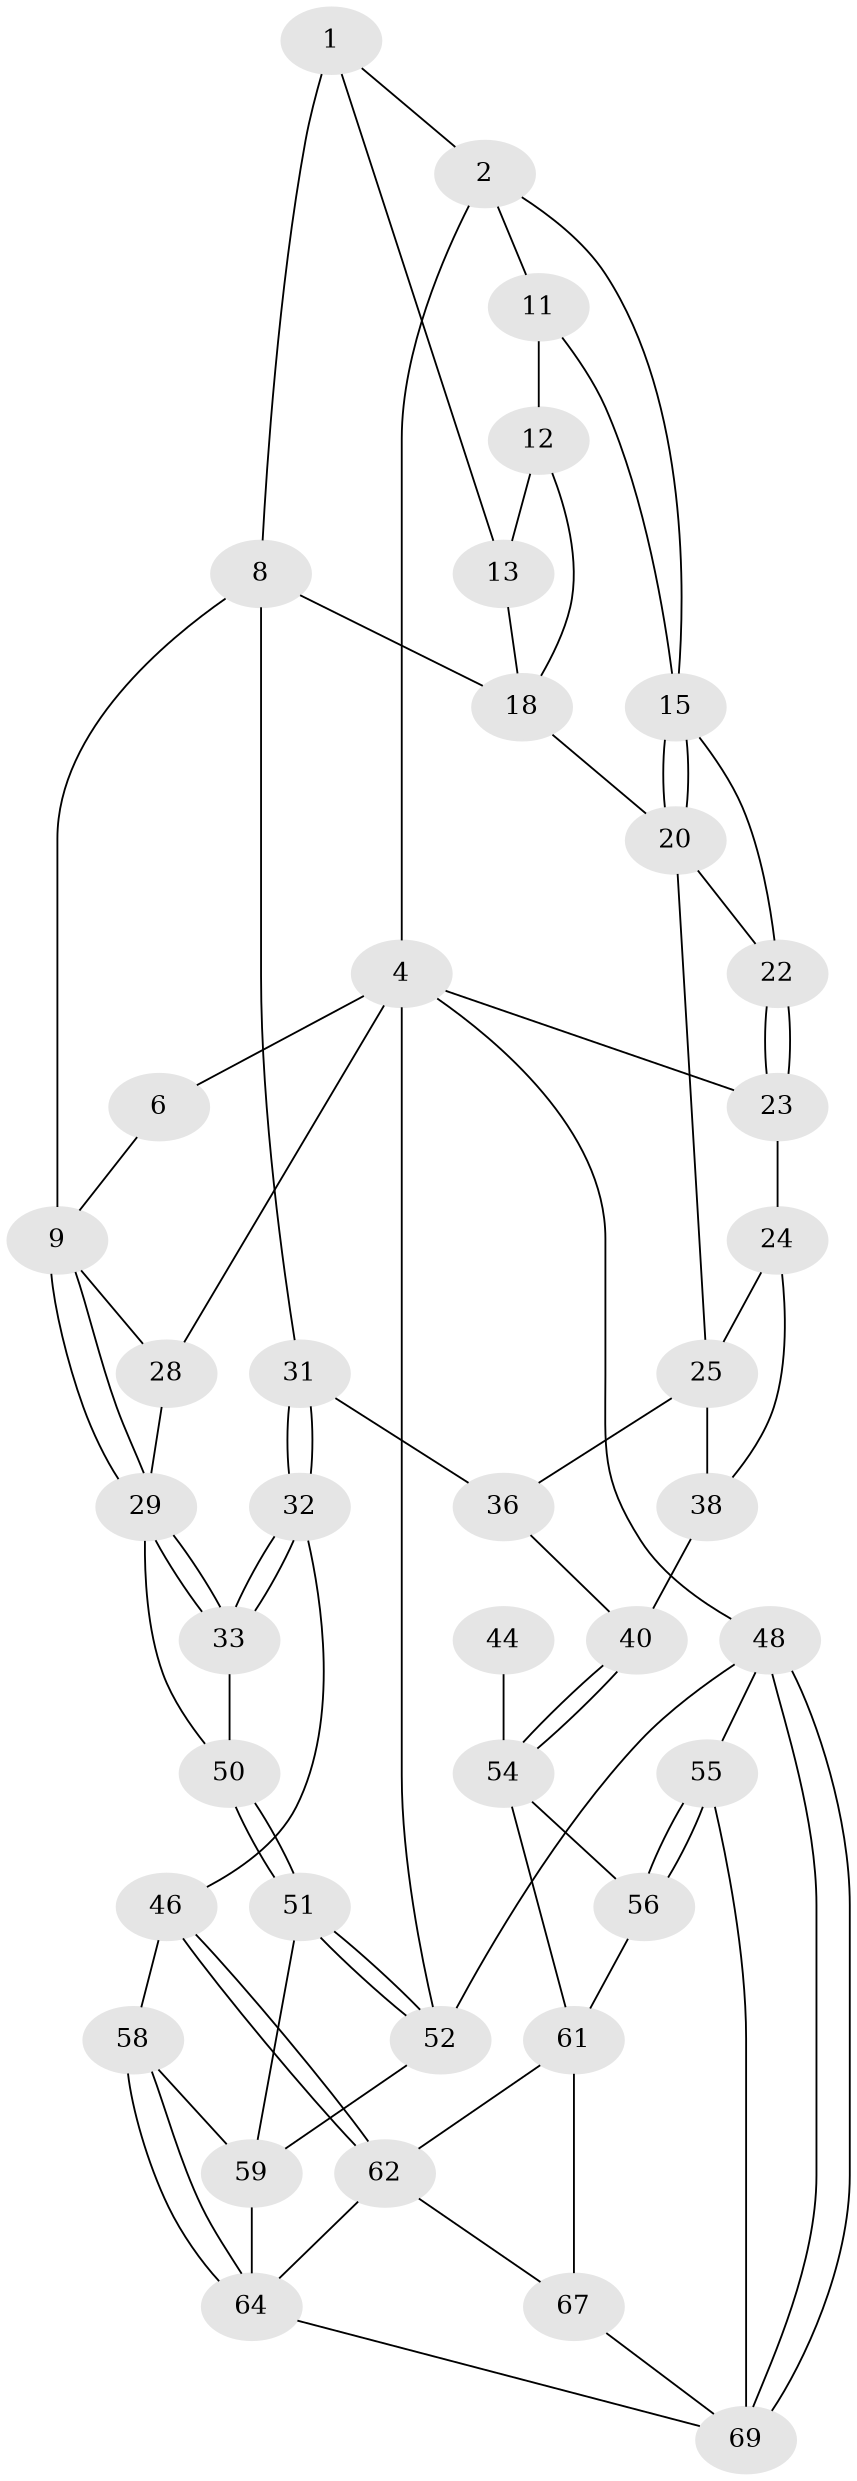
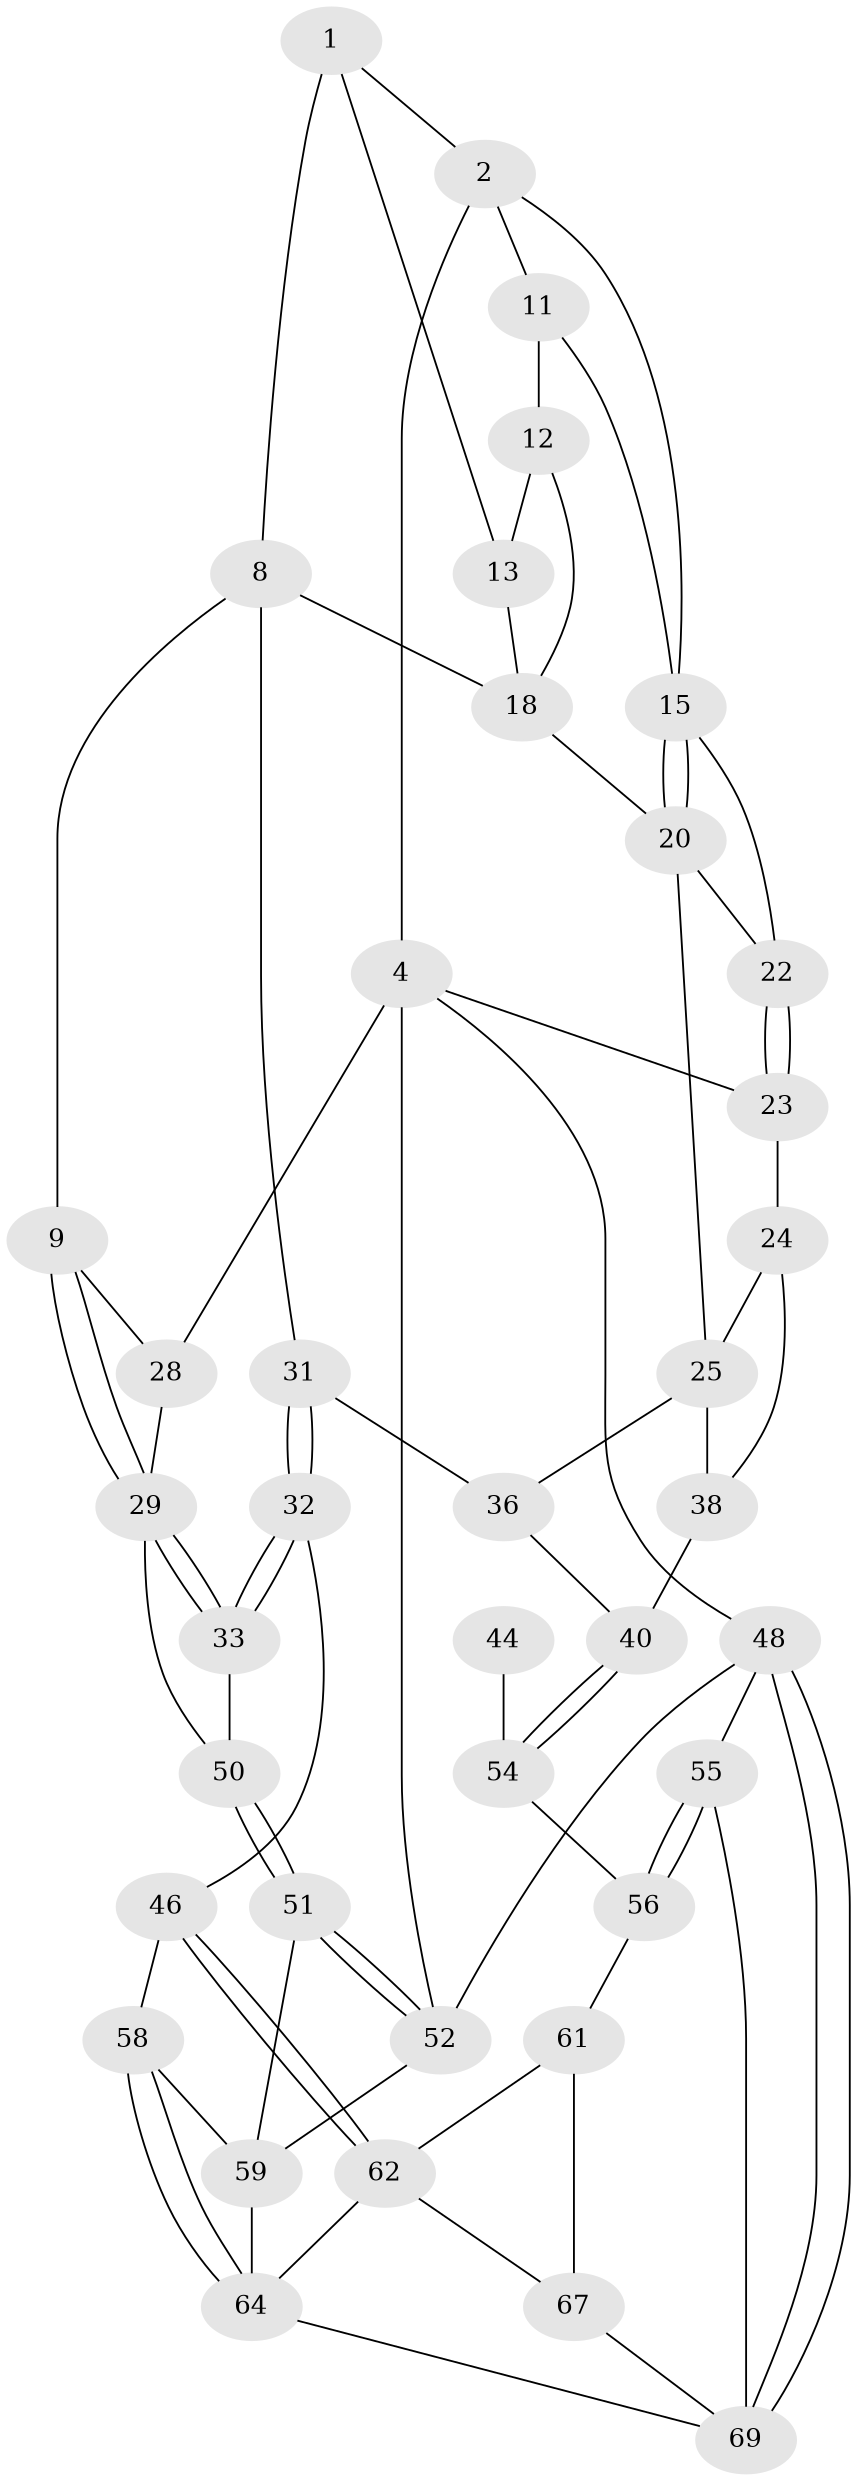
(159, 1107) -> none
(539, 1907) -> none
